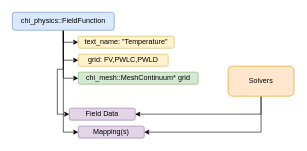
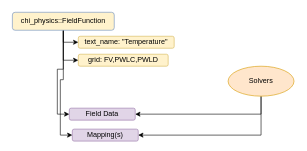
(63, 21) -> (63, 21)
(72, 78) -> none
(138, 78) -> none
(261, 81) -> (261, 81)
(111, 132) -> (105, 135)
